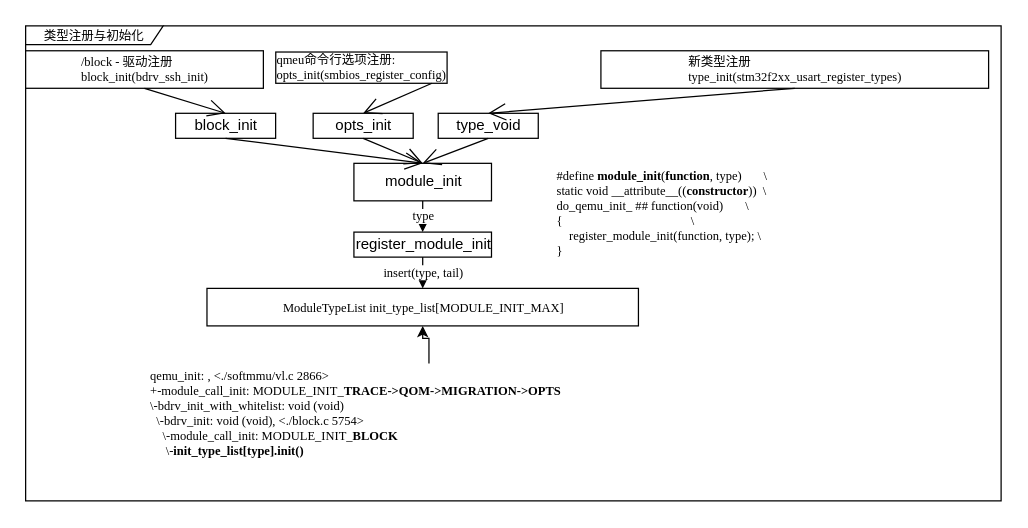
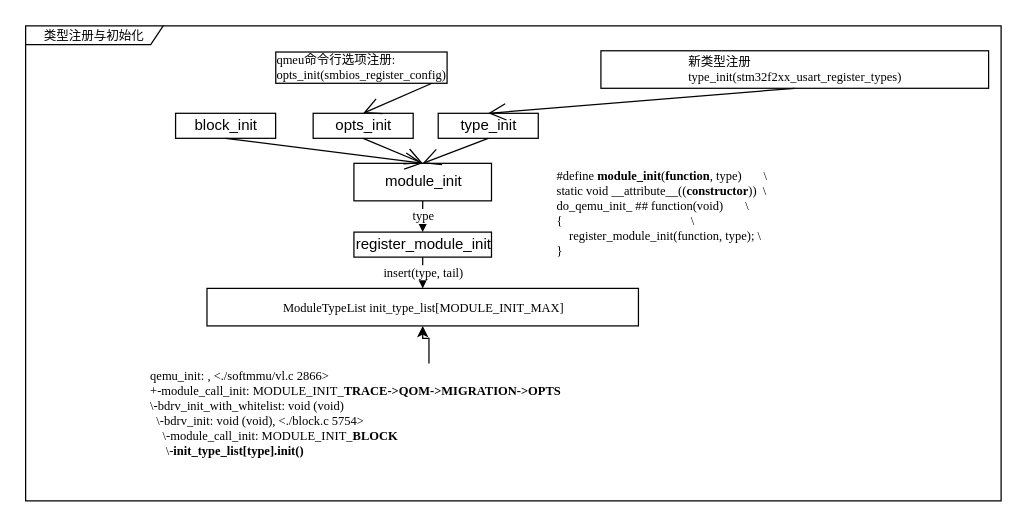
(144, 69) -> none
(184, 100) -> none
(489, 126) -> (489, 126)
